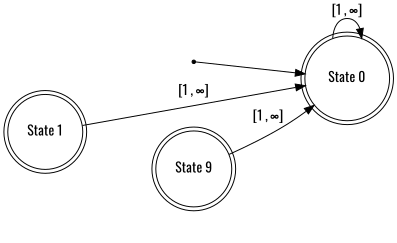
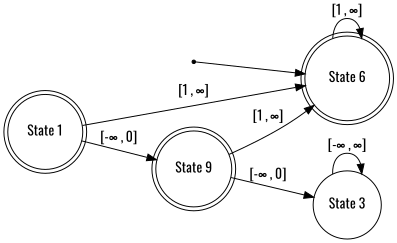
(347, 78) -> (347, 78)
none -> (114, 149)
none -> (347, 205)
